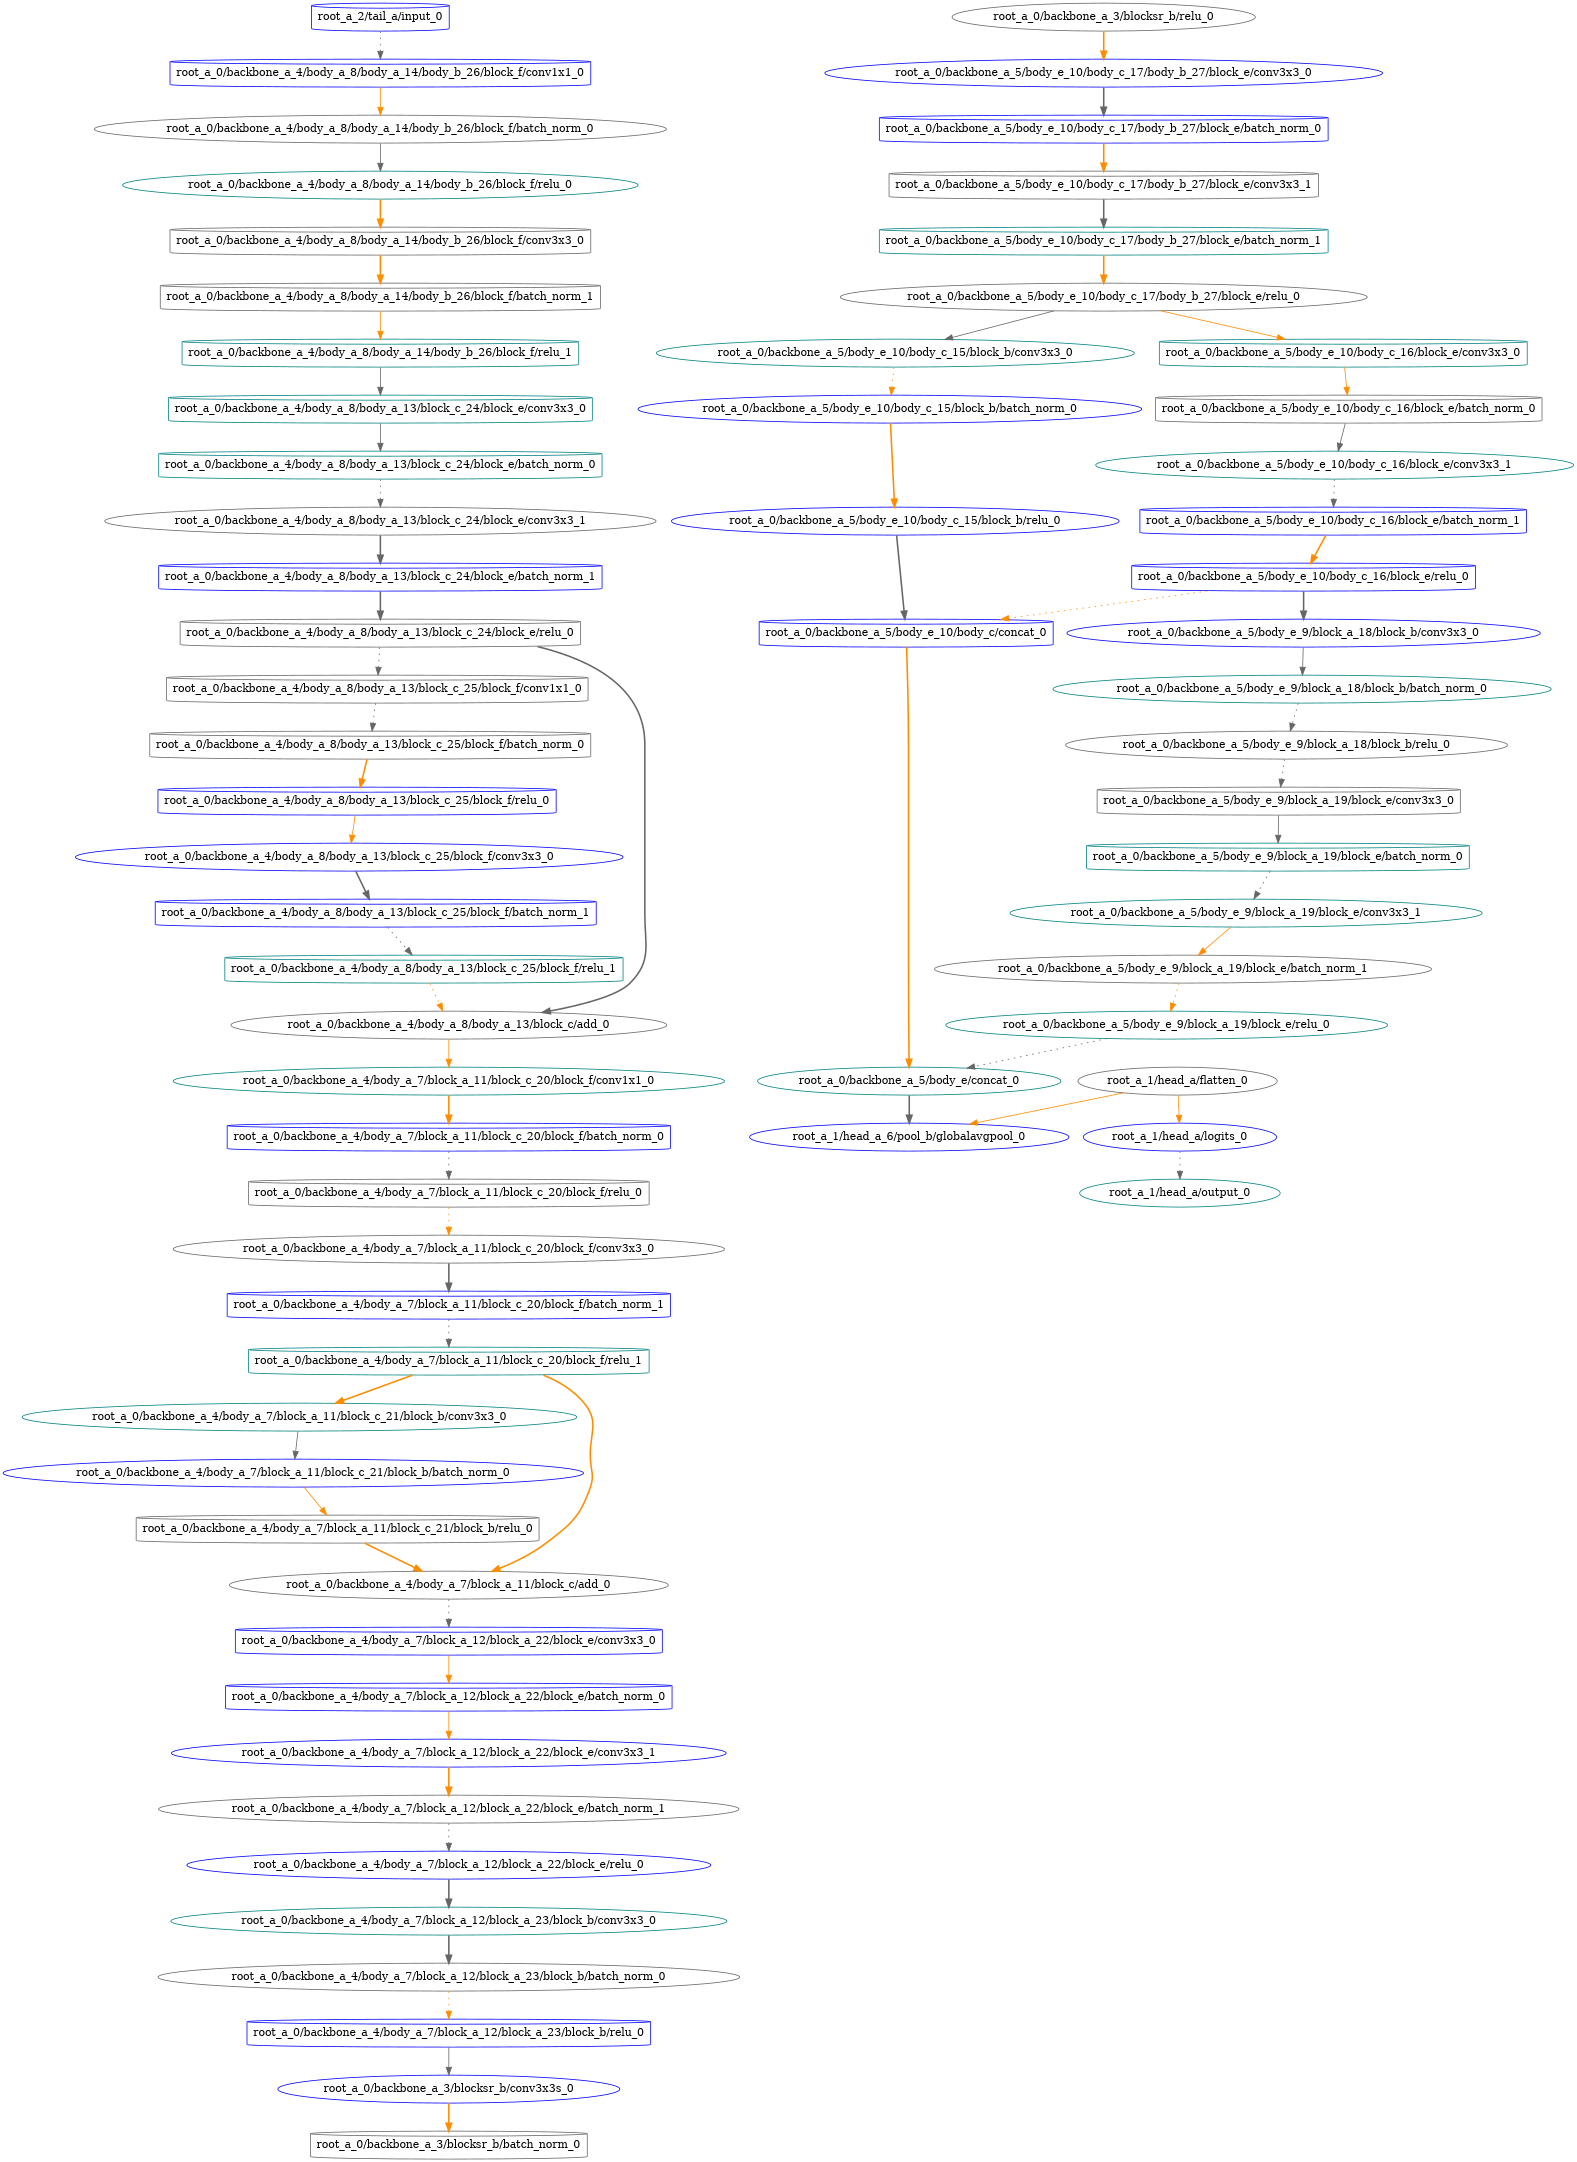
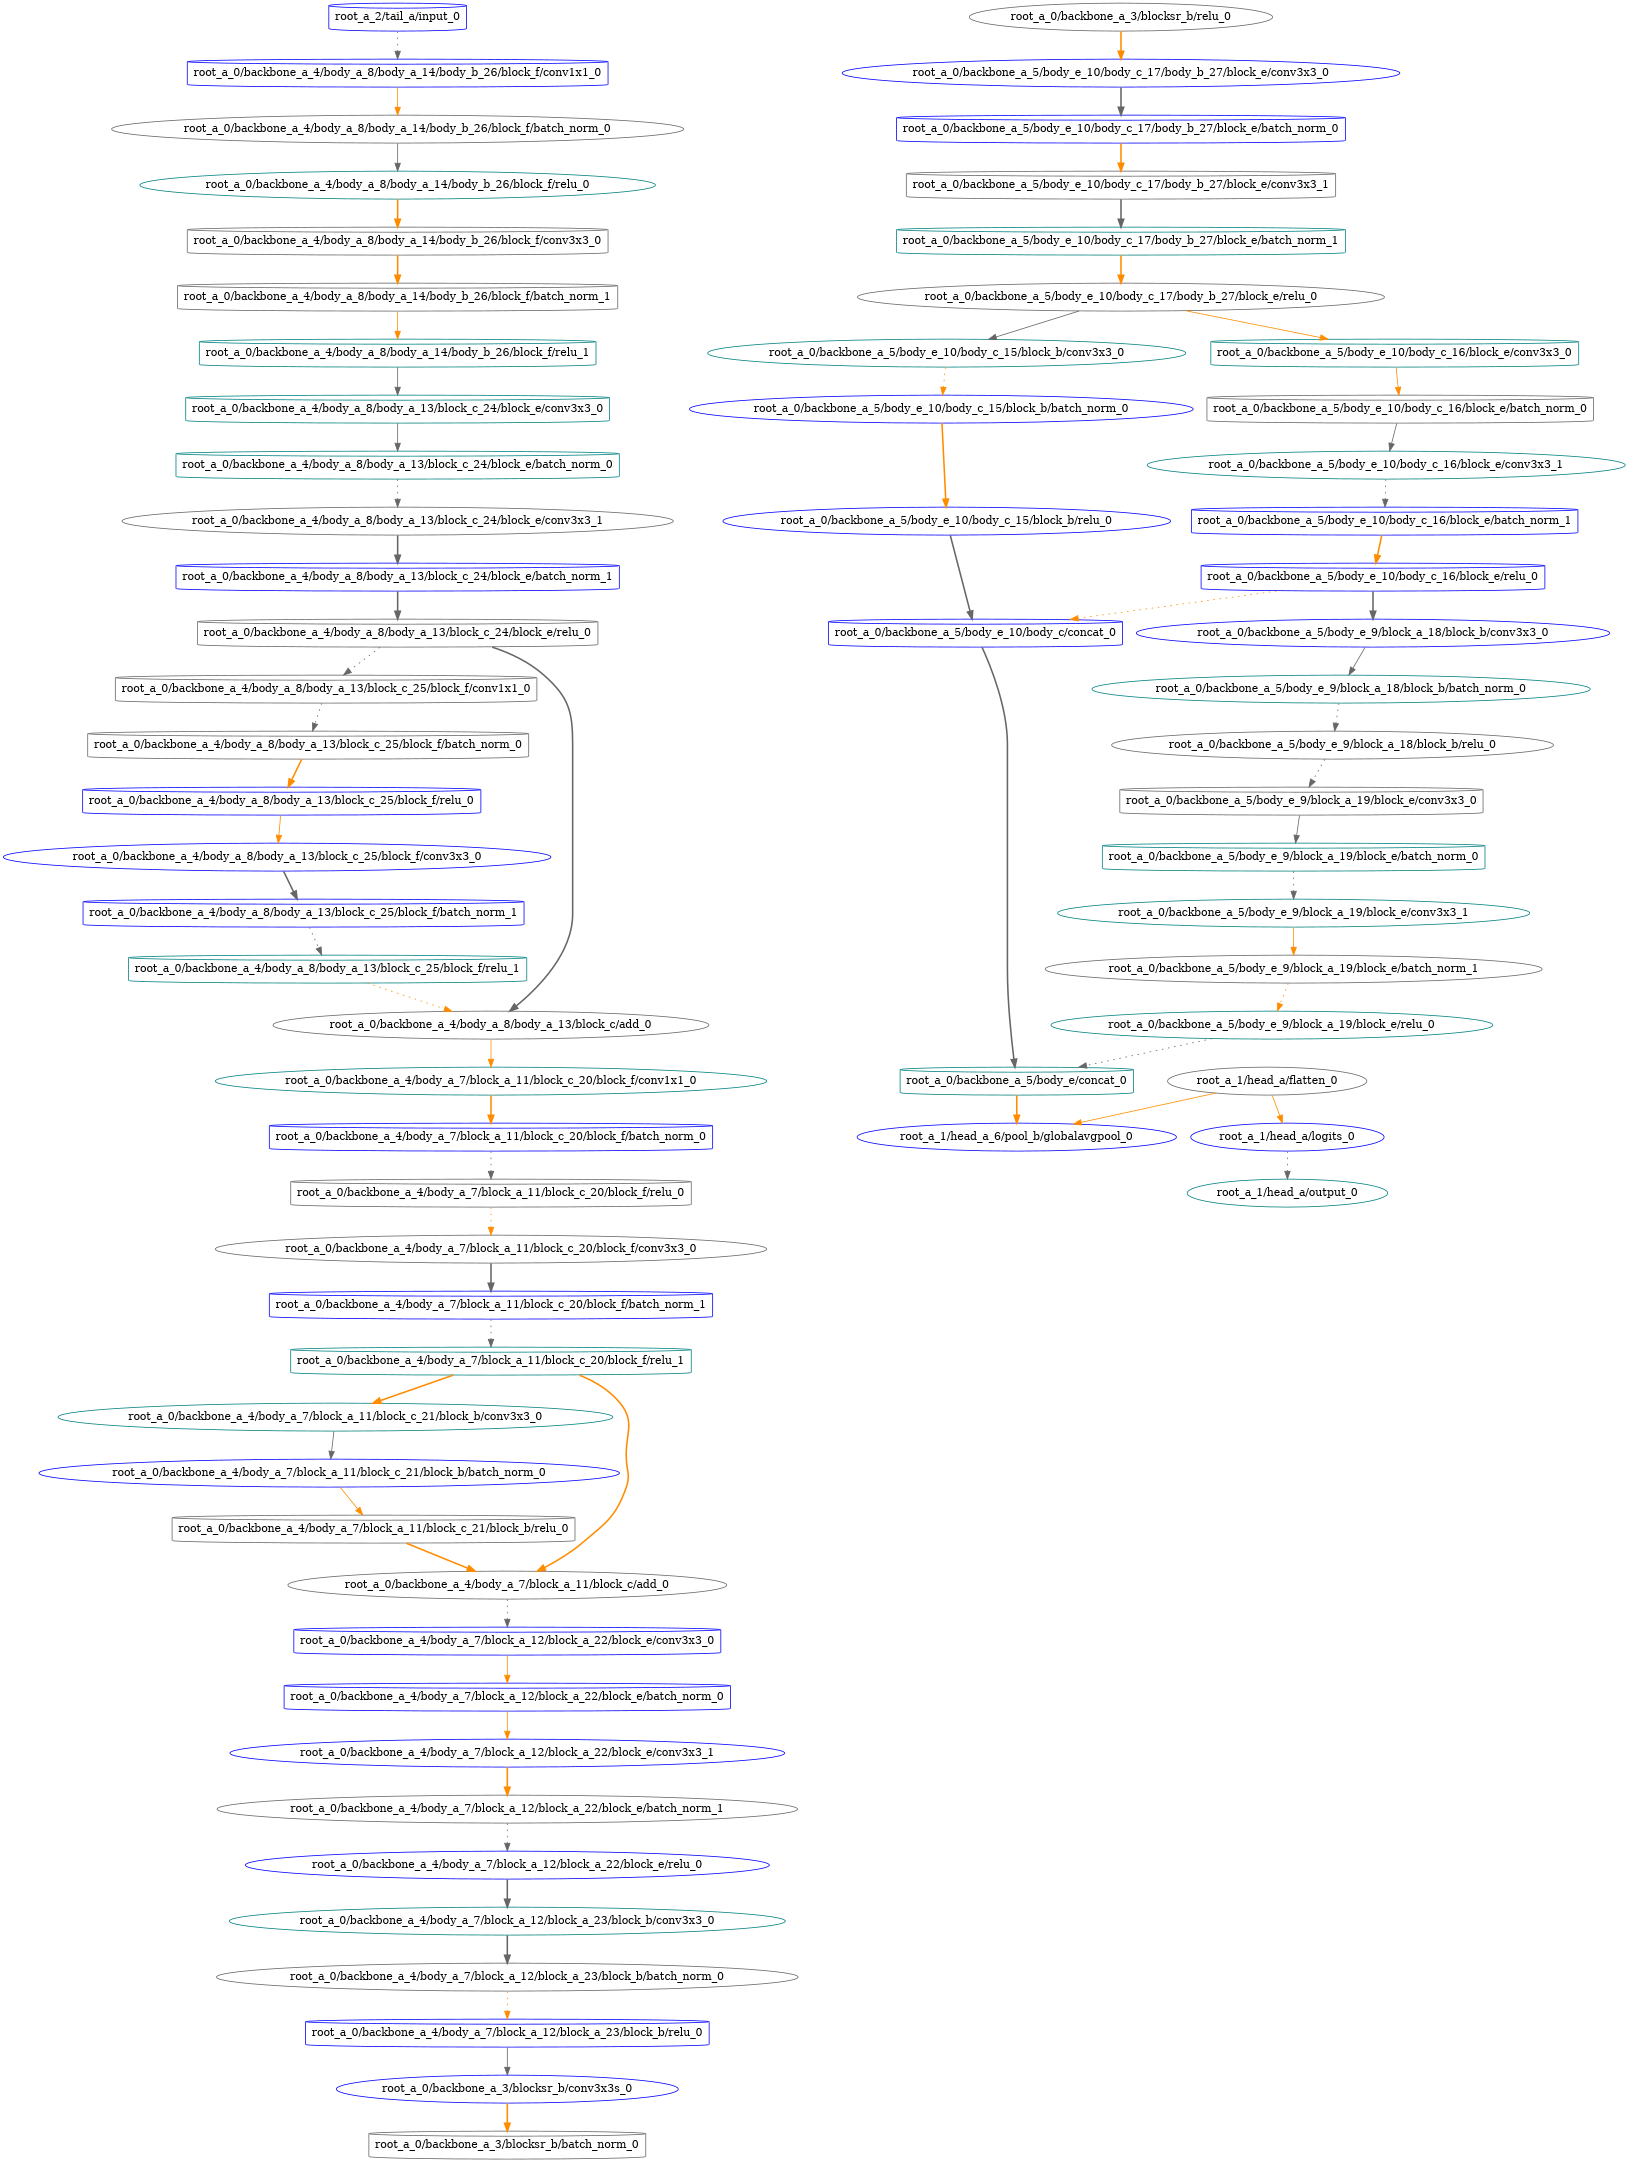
(909, 853) -> (1007, 851)
(909, 1081) -> (1017, 1081)
(909, 1105) -> (1017, 1105)
